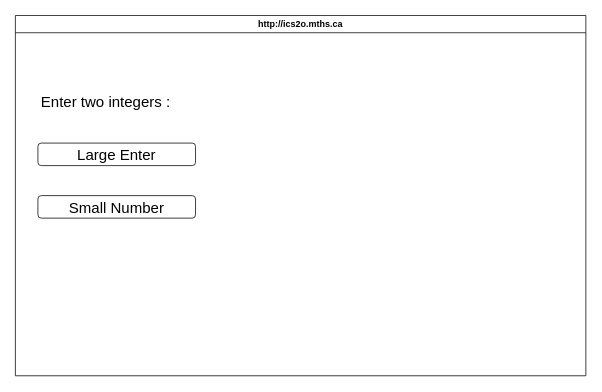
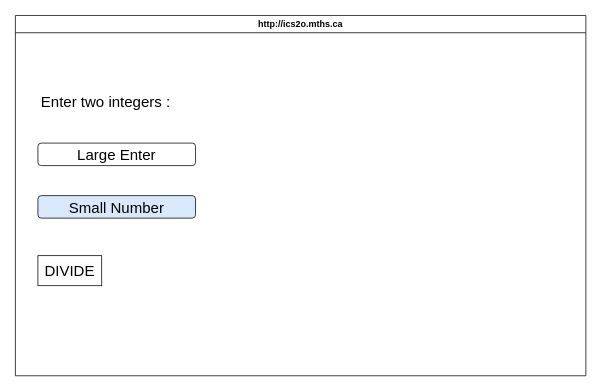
(117, 207) -> (117, 207)
none -> (70, 270)
